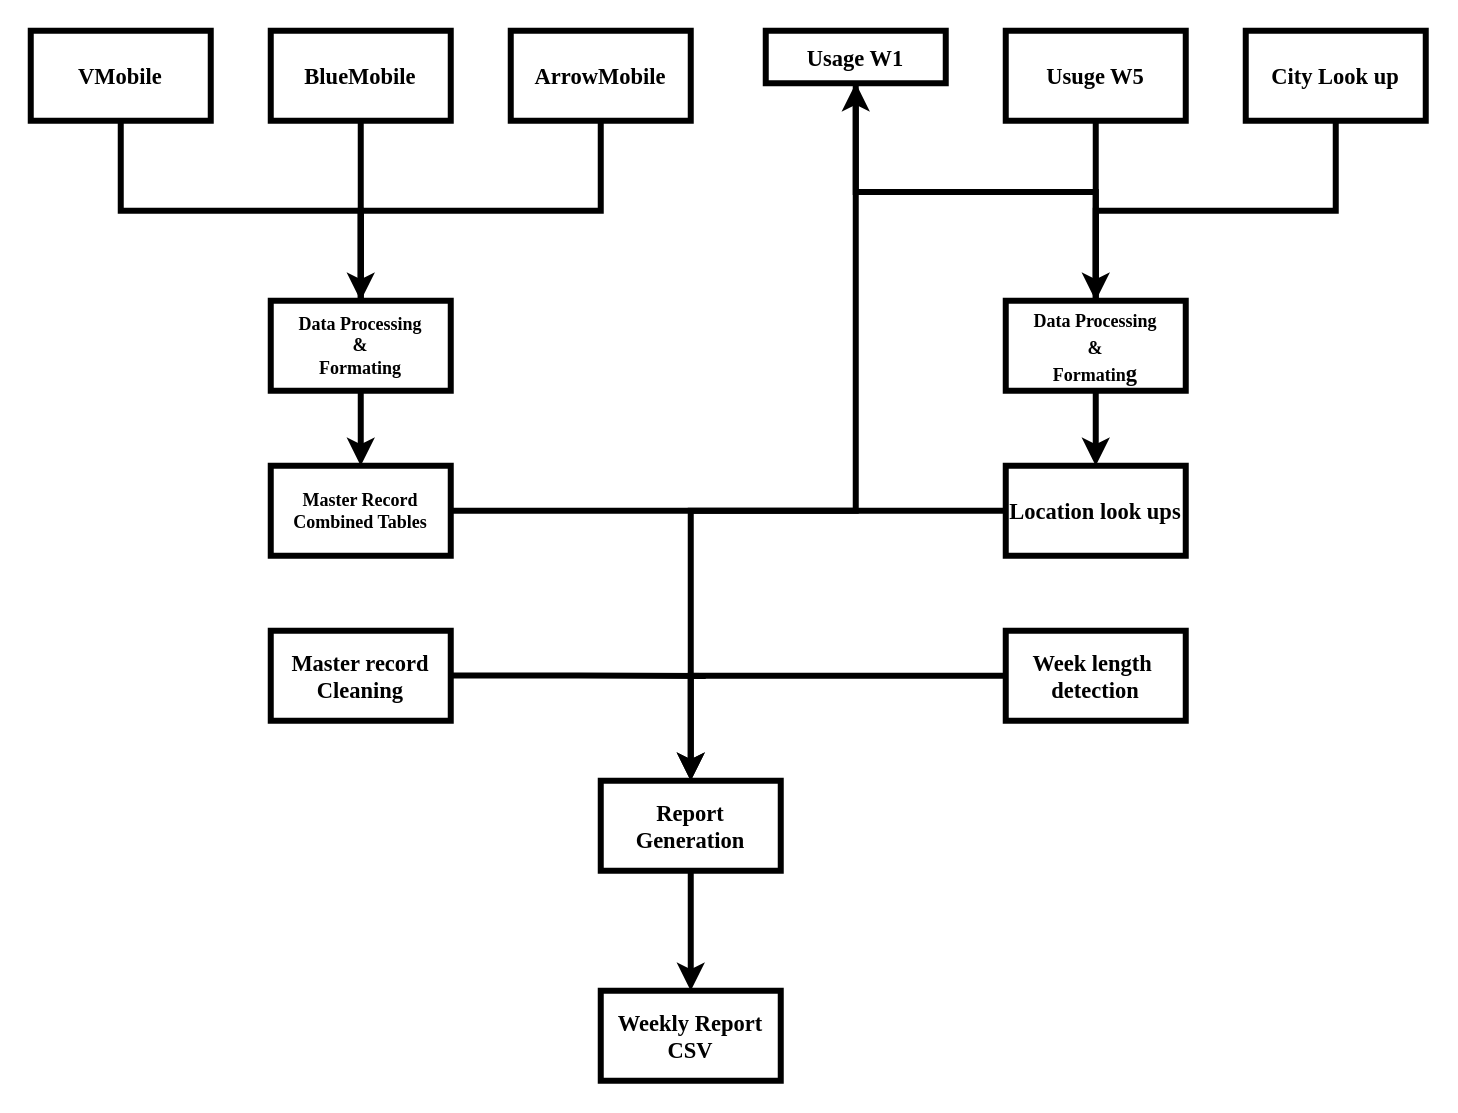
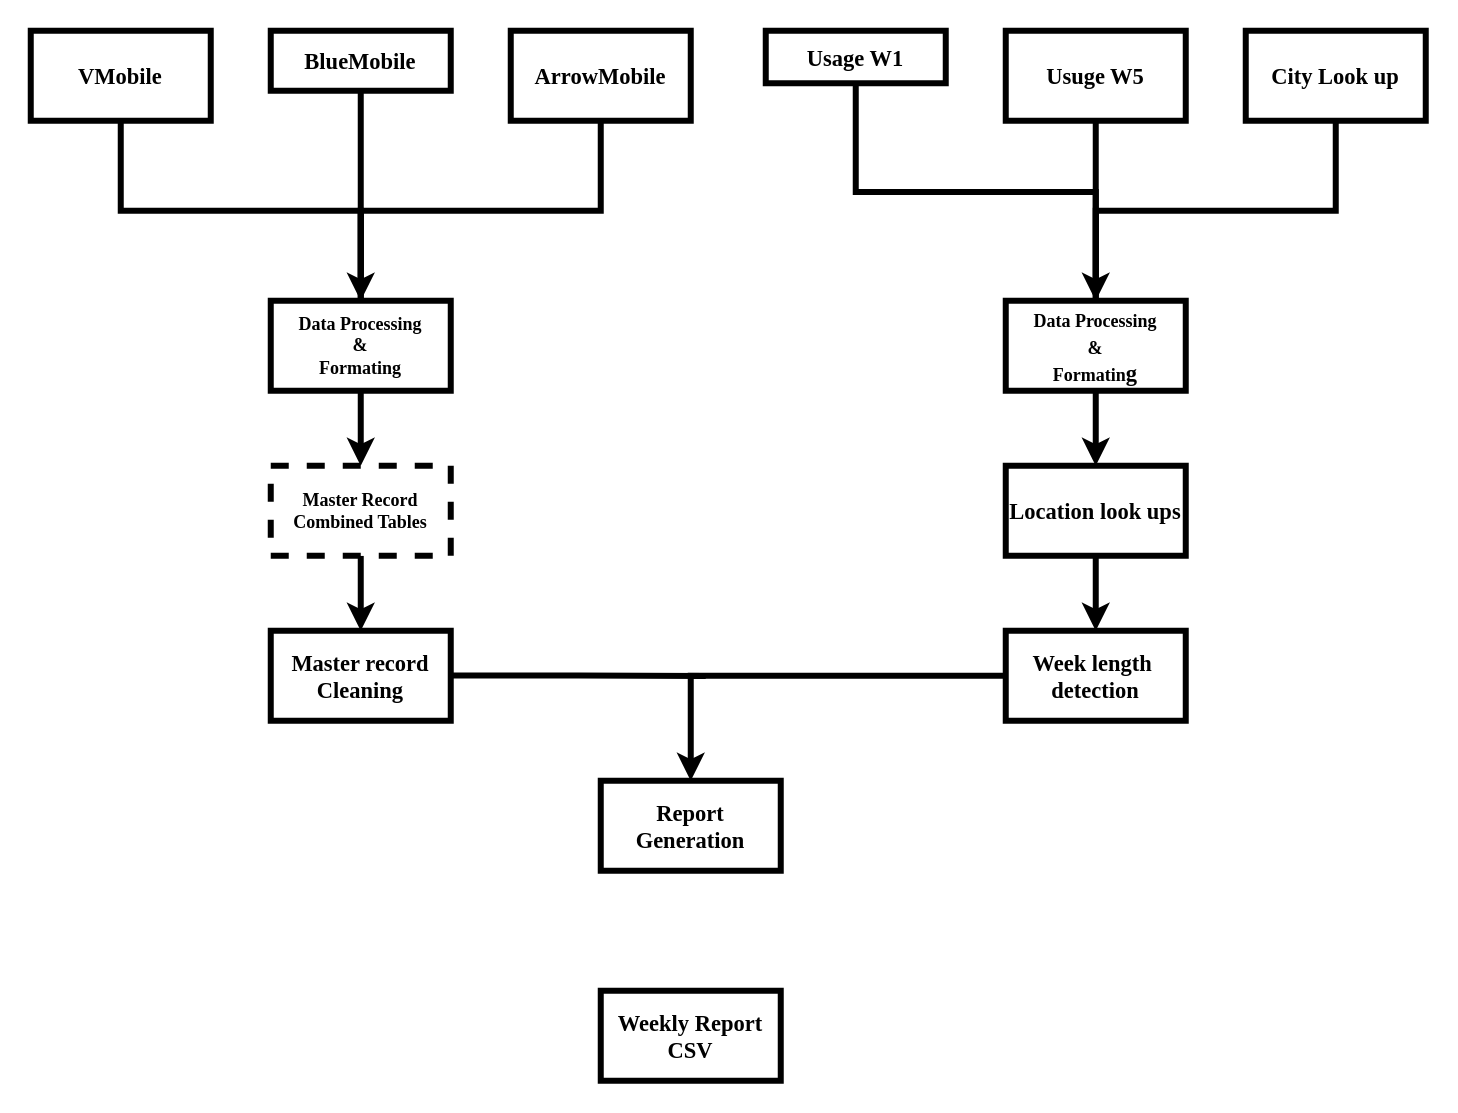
(361, 76) -> (361, 61)
(856, 352) -> (361, 584)
(361, 511) -> (361, 511)
(691, 592) -> (1096, 585)
(691, 922) -> none
